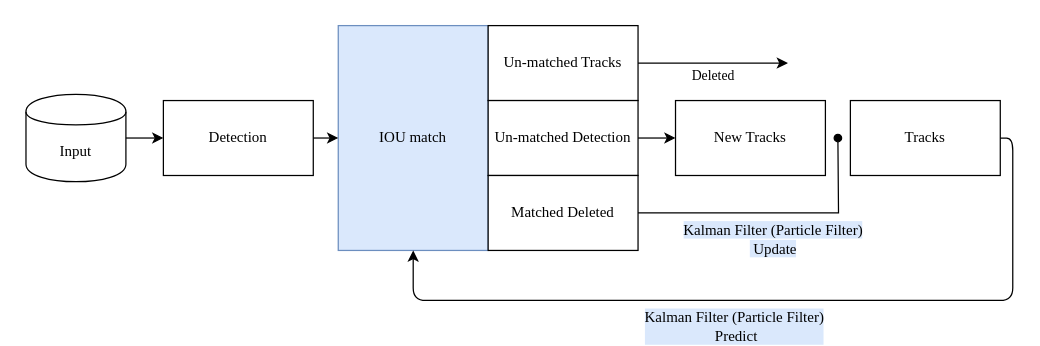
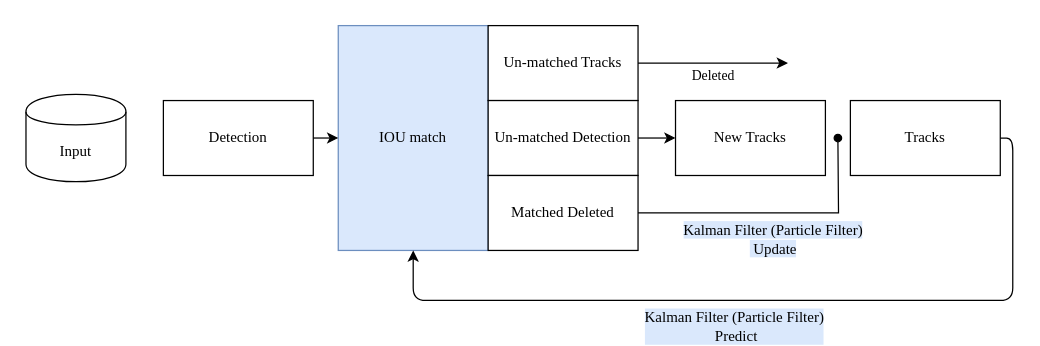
(140, 138) -> none
